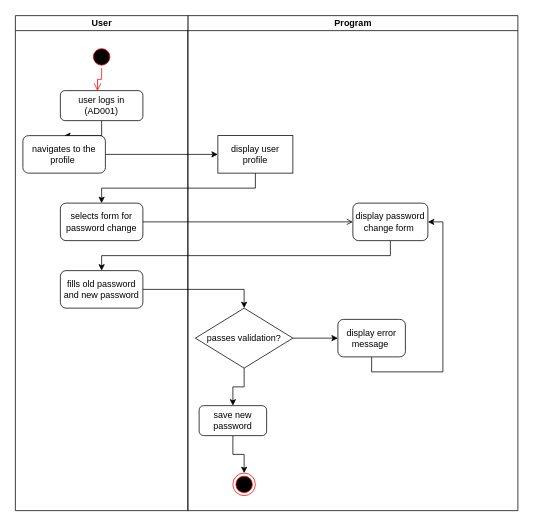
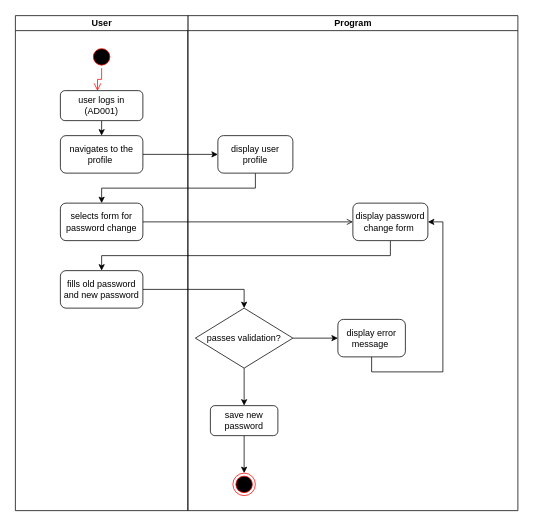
(64, 154) -> (102, 154)
(255, 154) -> (255, 154)
(233, 420) -> (244, 420)
